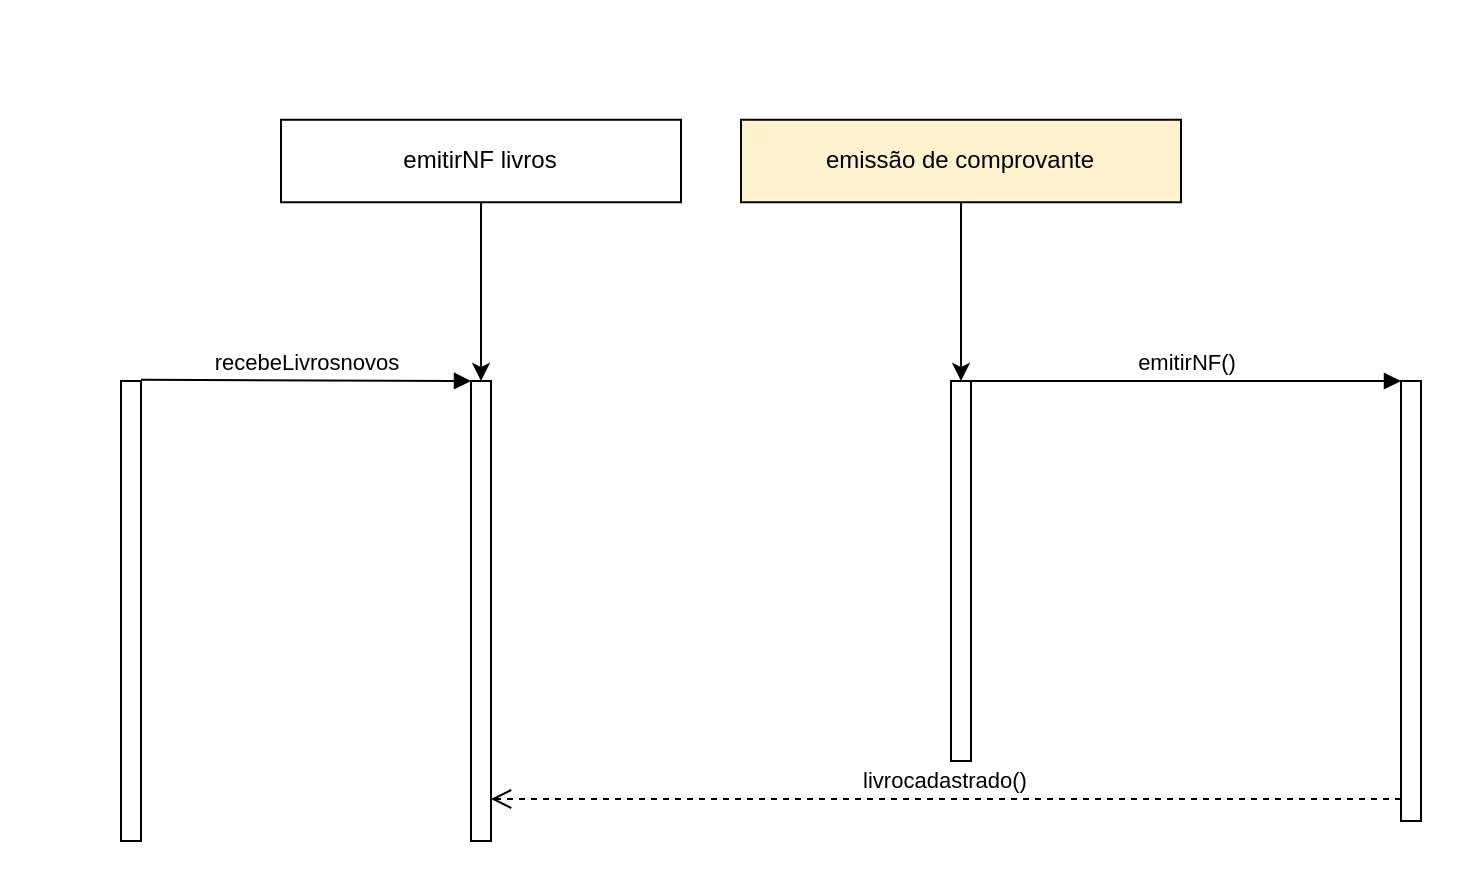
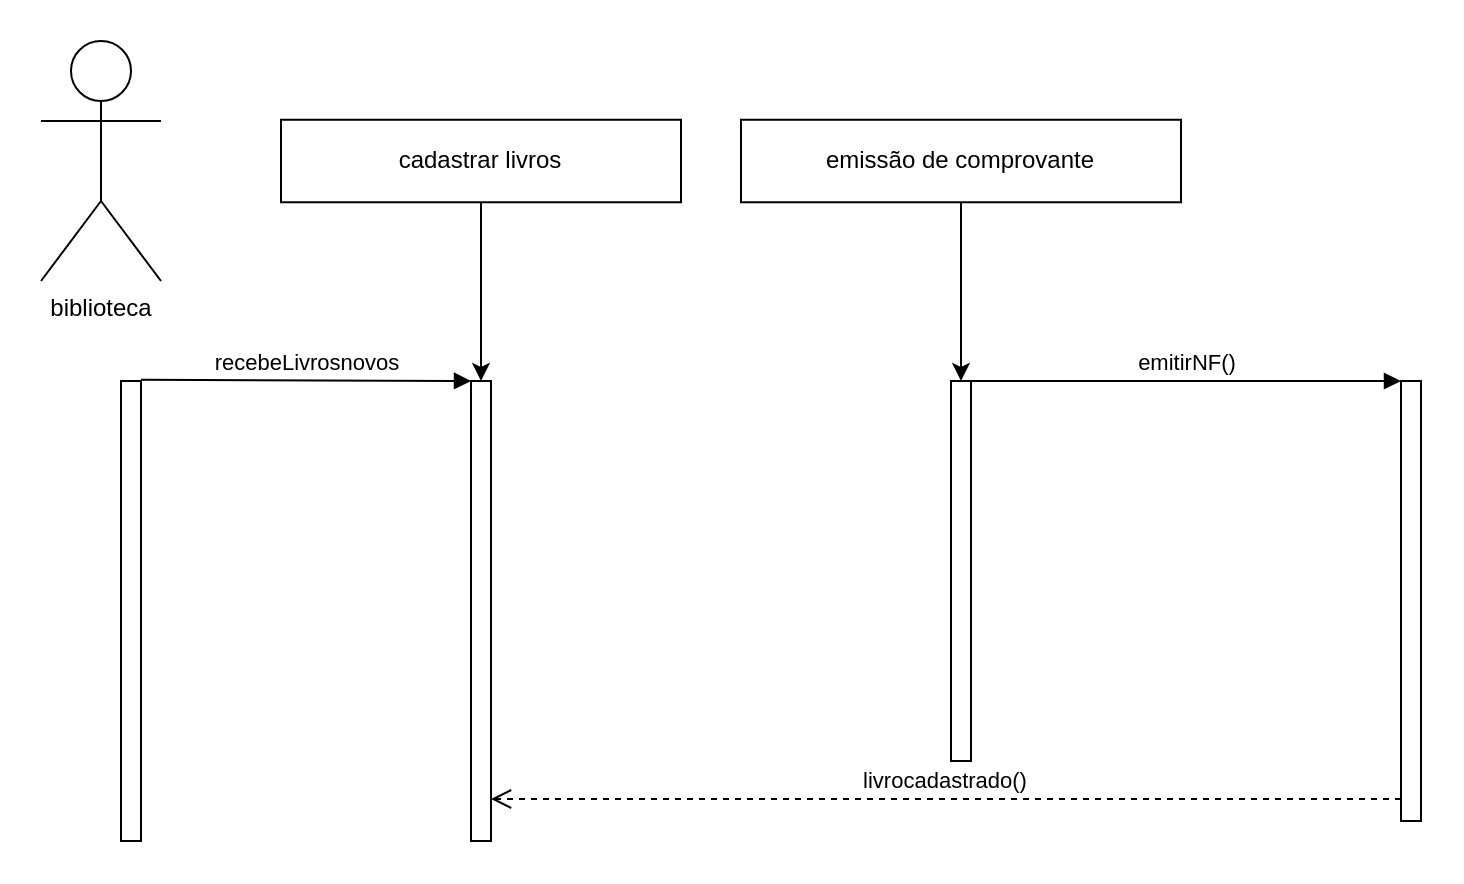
none -> (101, 161)
(481, 161) -> (481, 161)
(961, 161) -> (961, 161)
